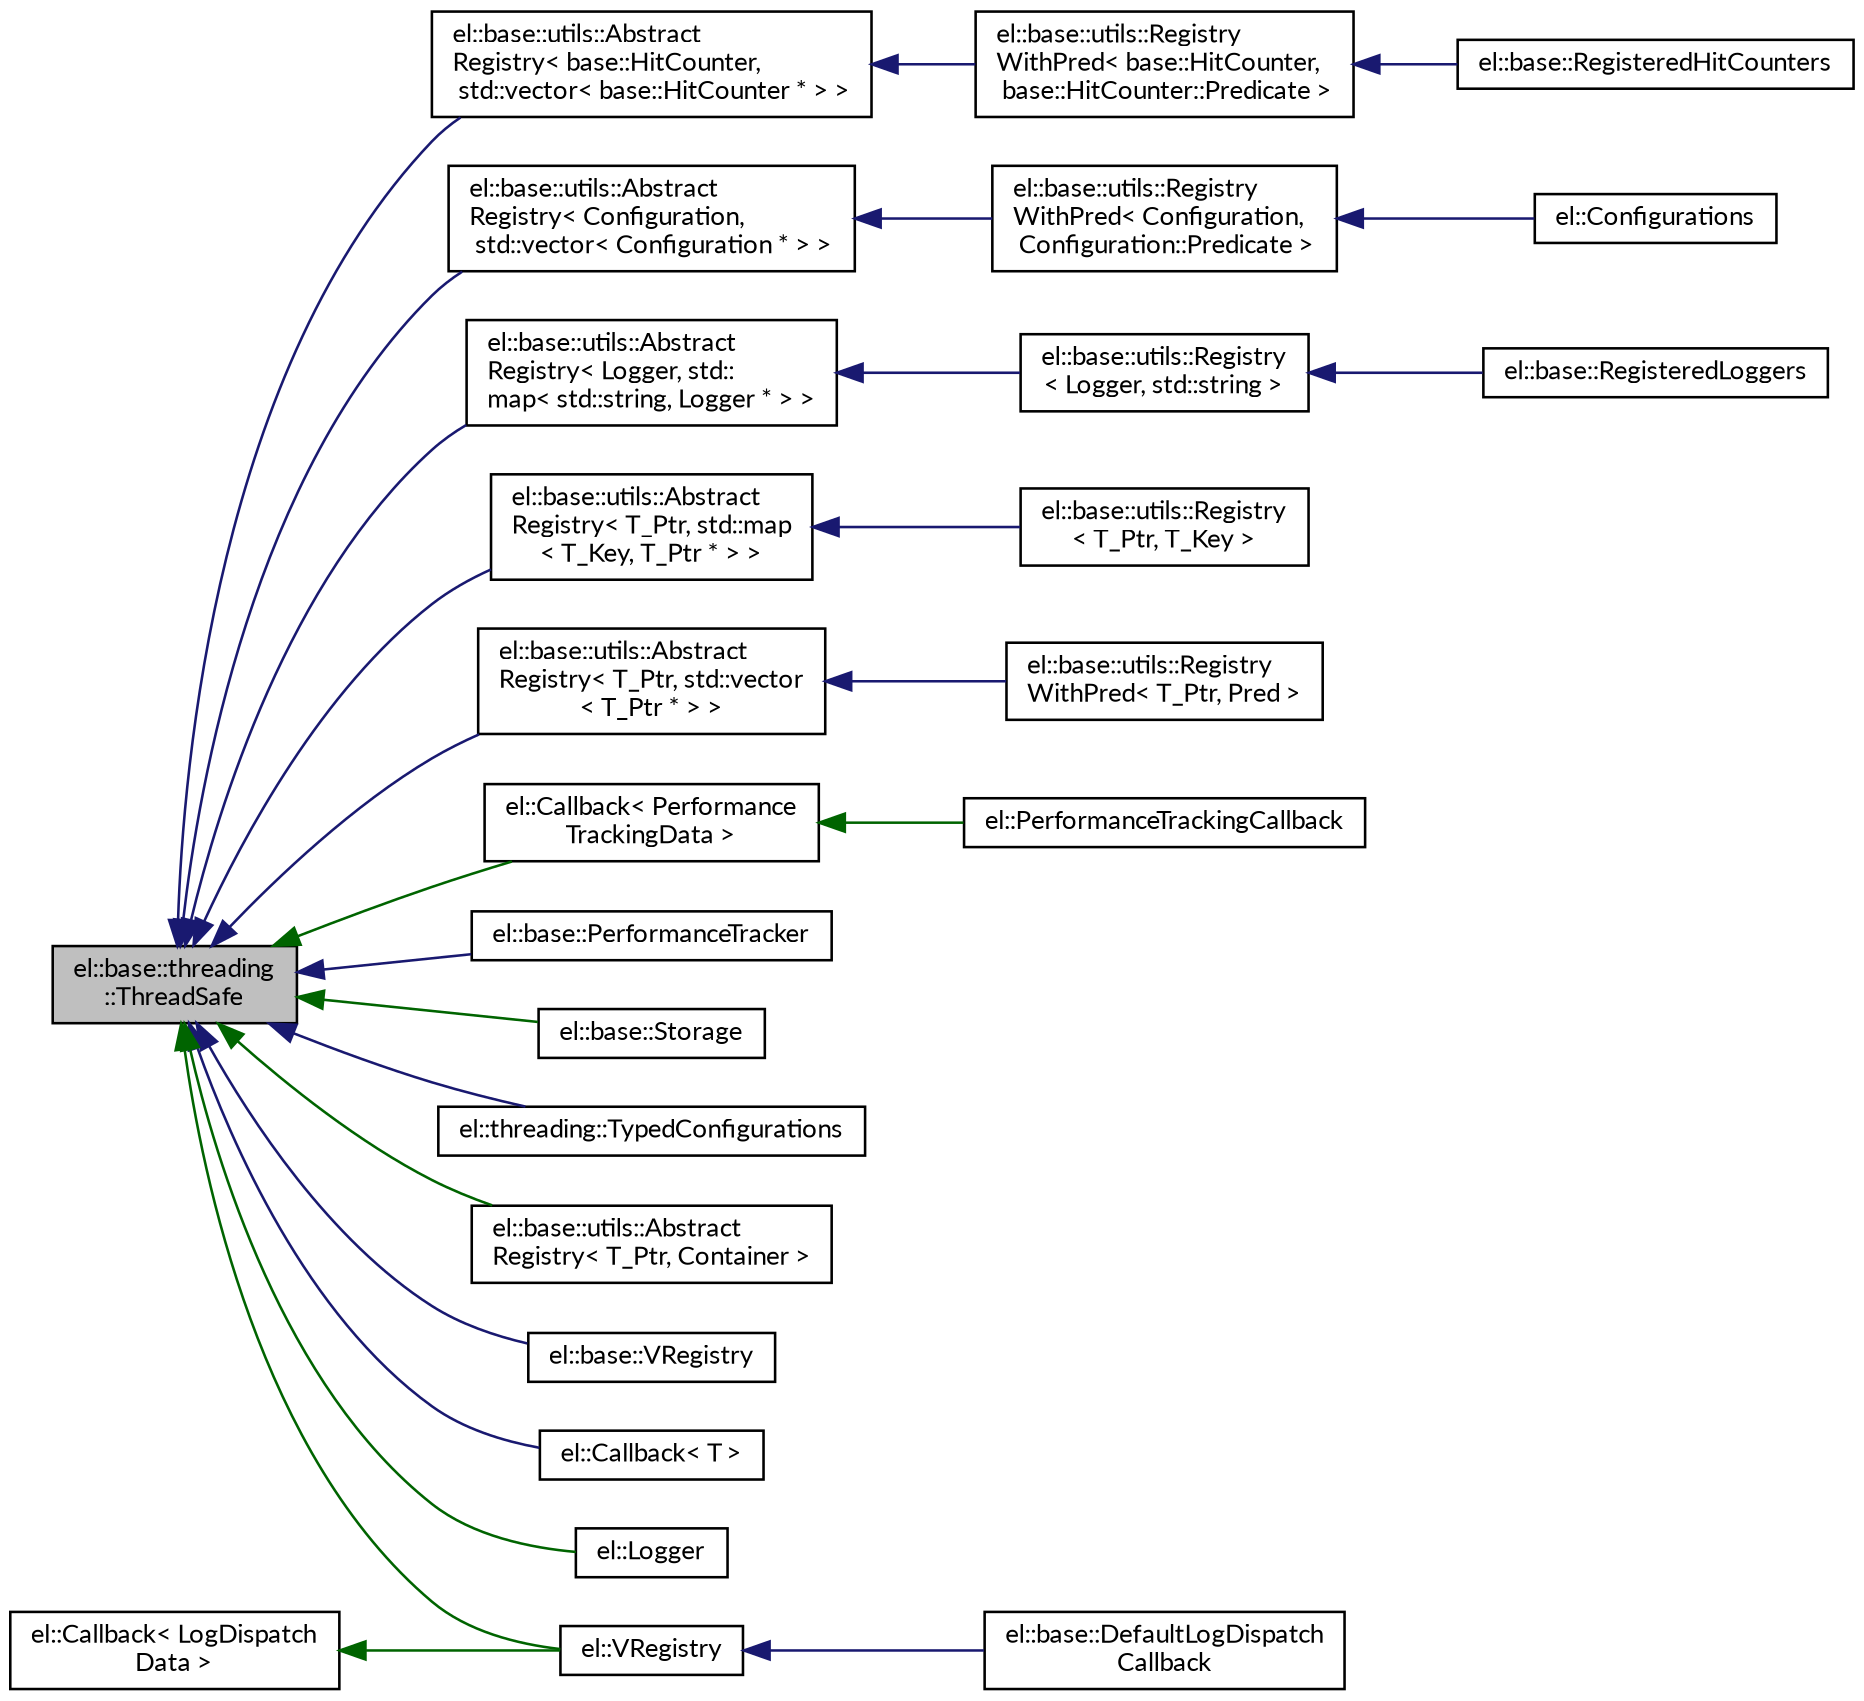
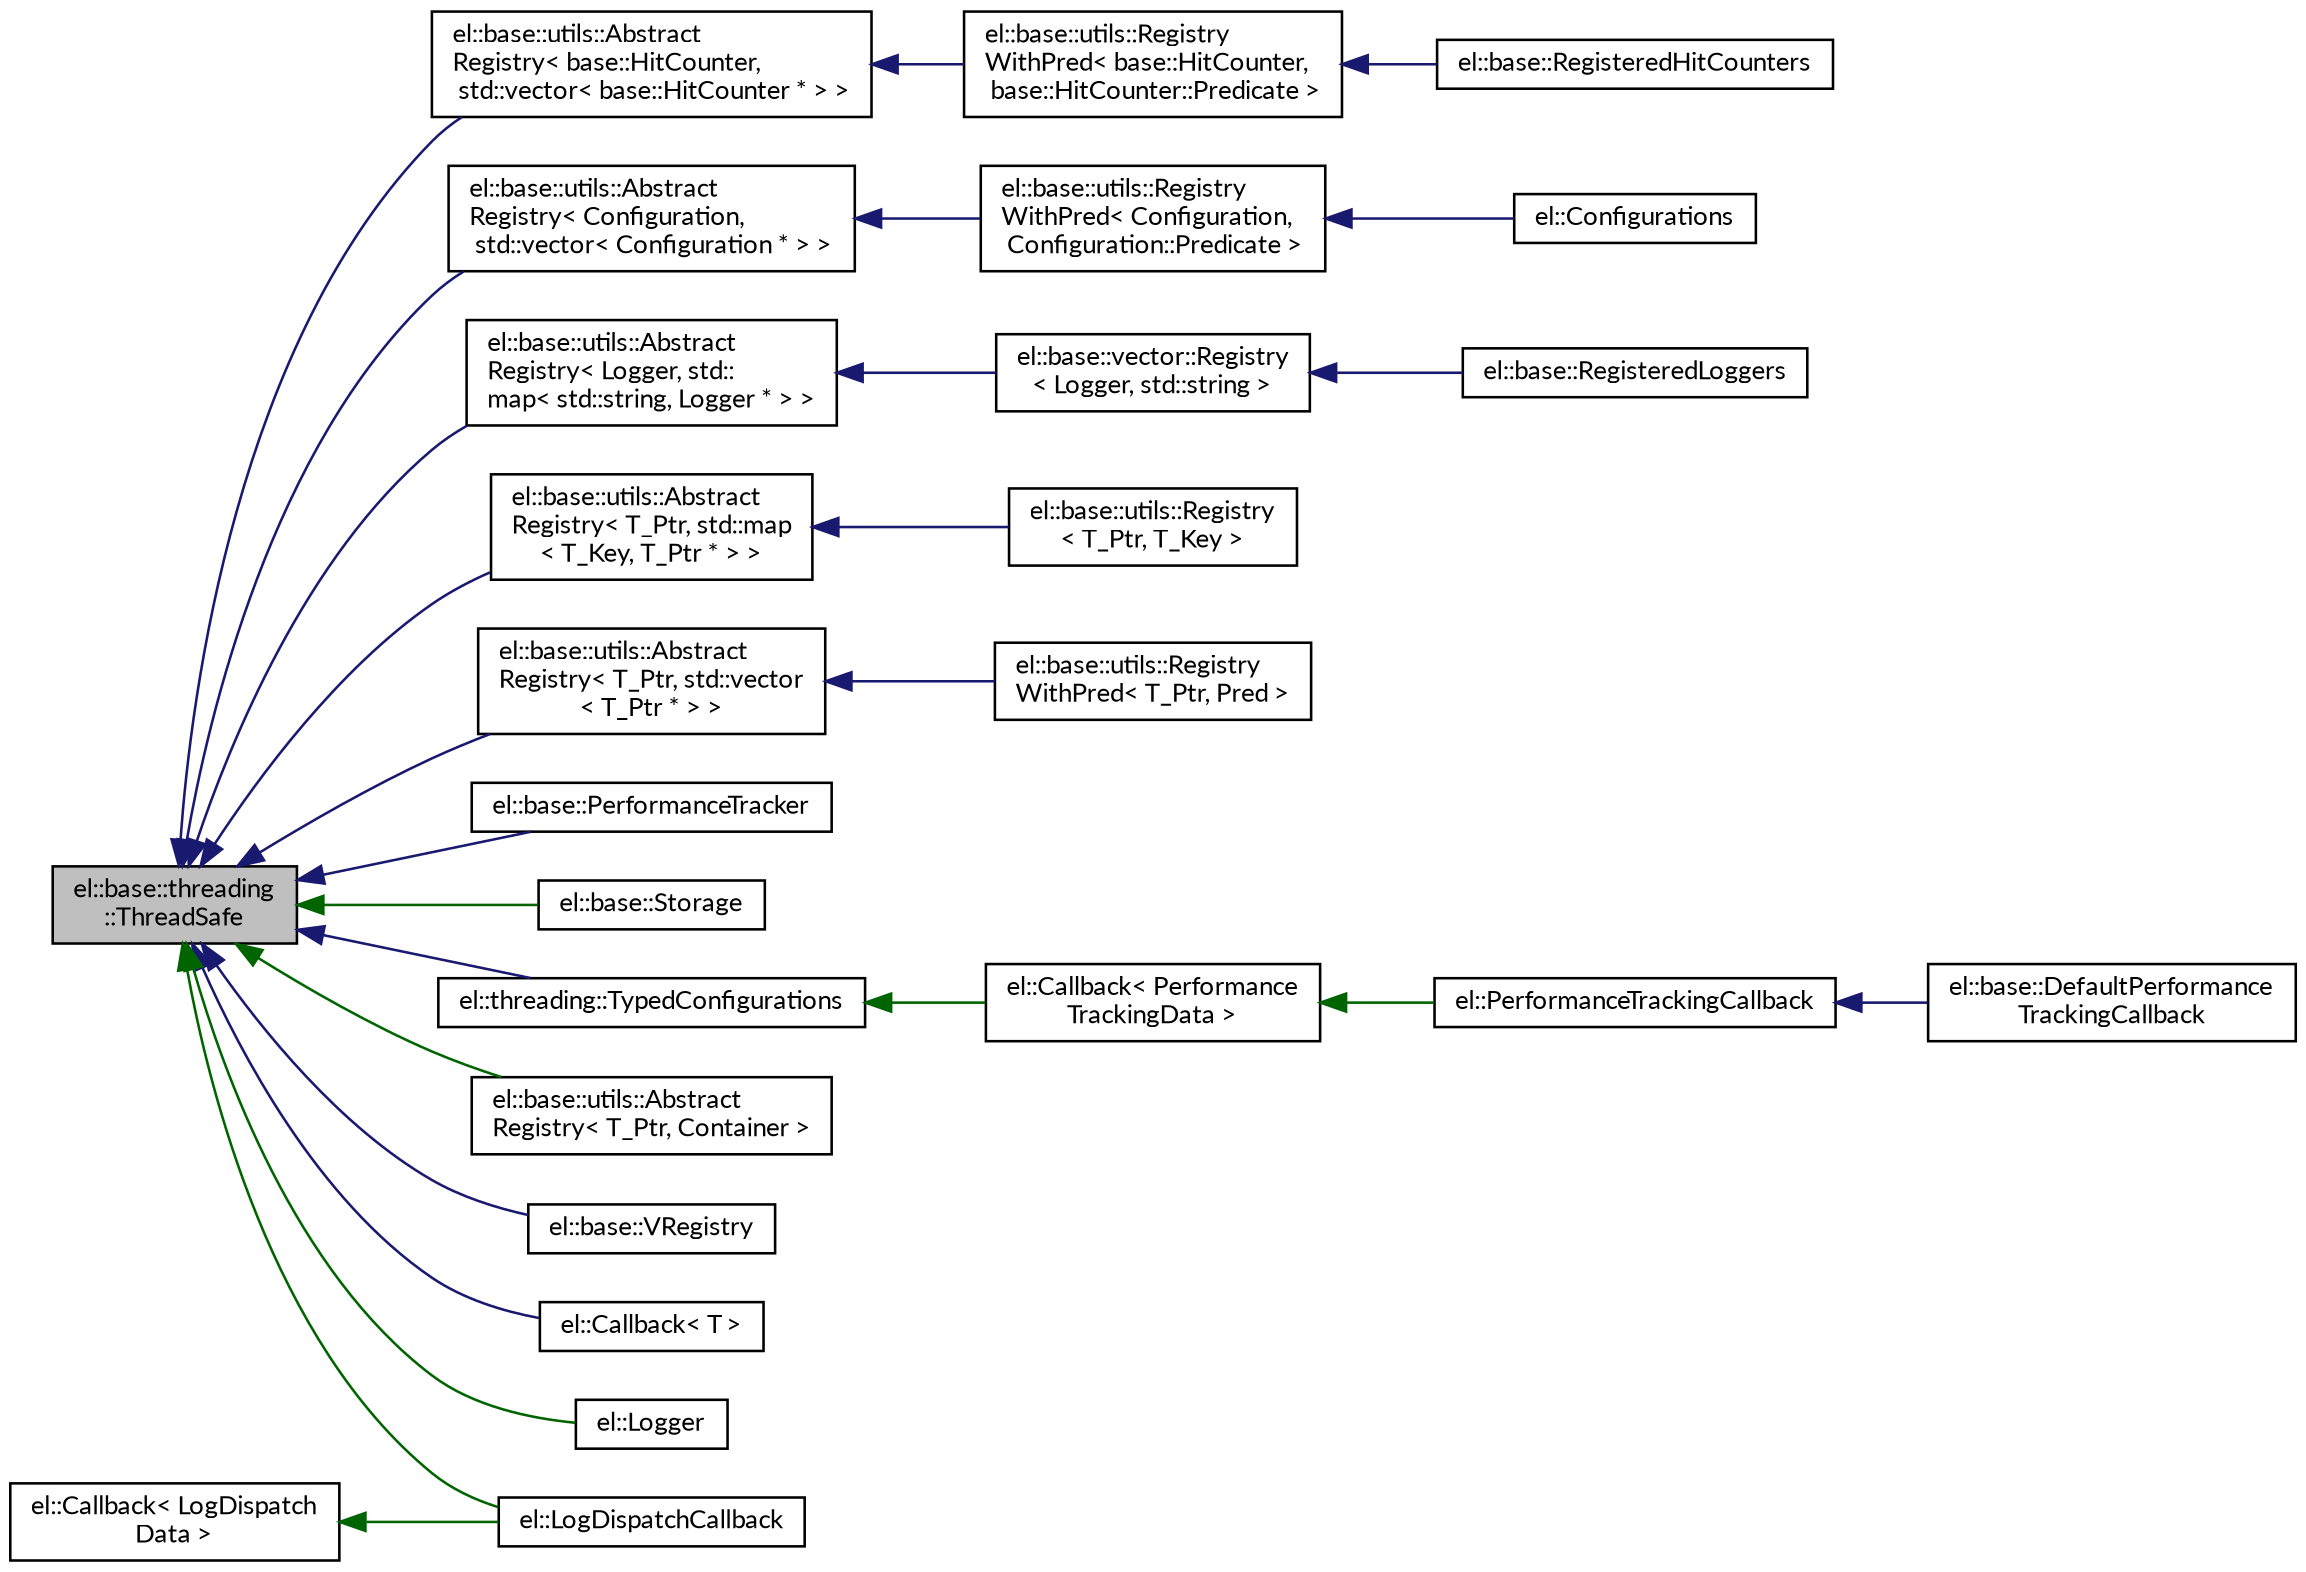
(1165, 373) -> (1153, 373)
(404, 897) -> (939, 1003)
none -> (2112, 1003)
(652, 1650) -> (652, 1522)
(1165, 1650) -> none
